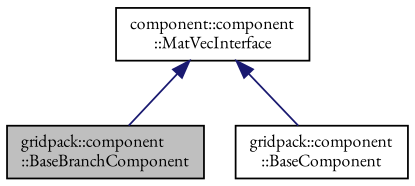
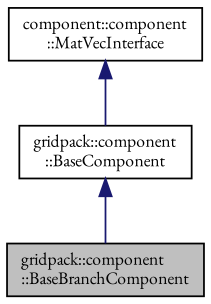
(153, 100) -> (106, 220)
